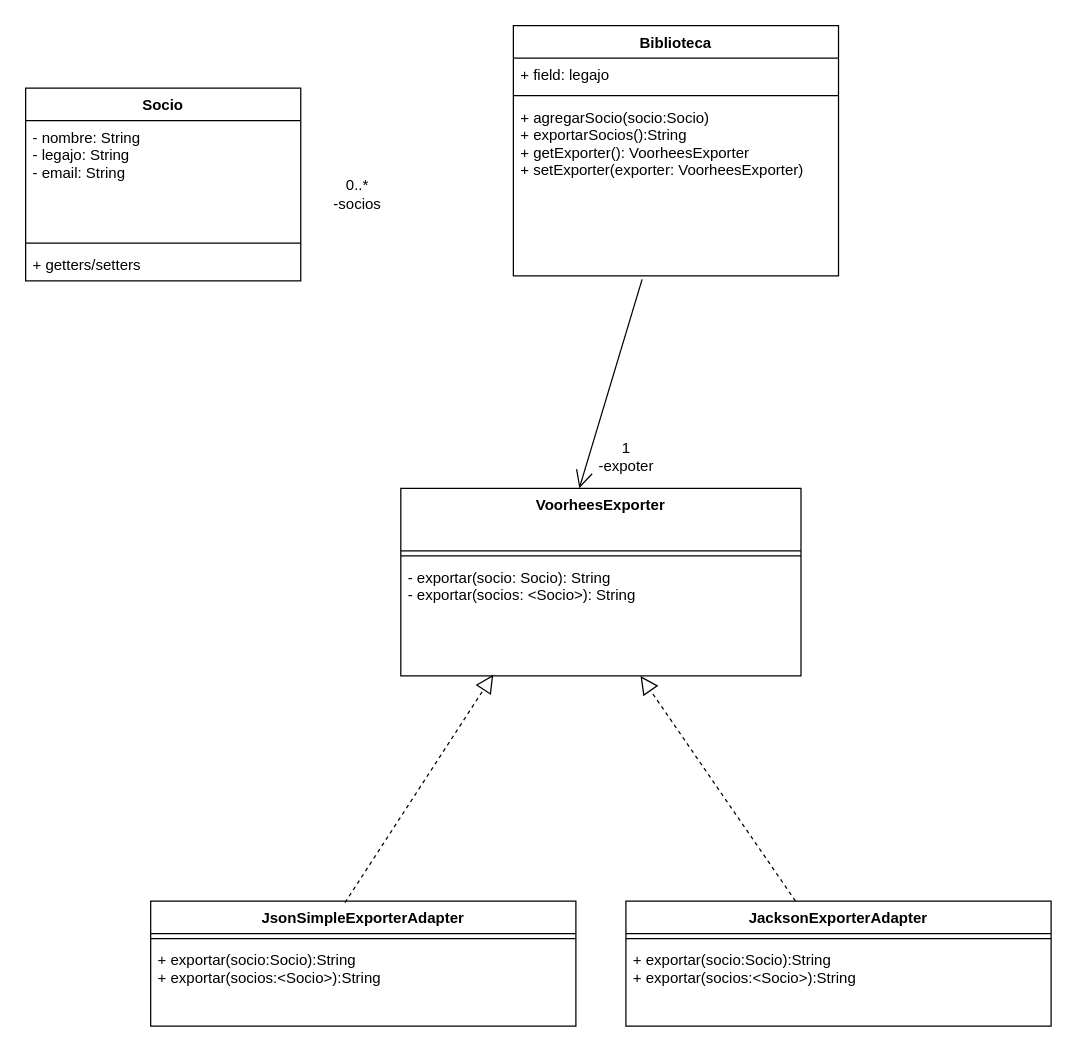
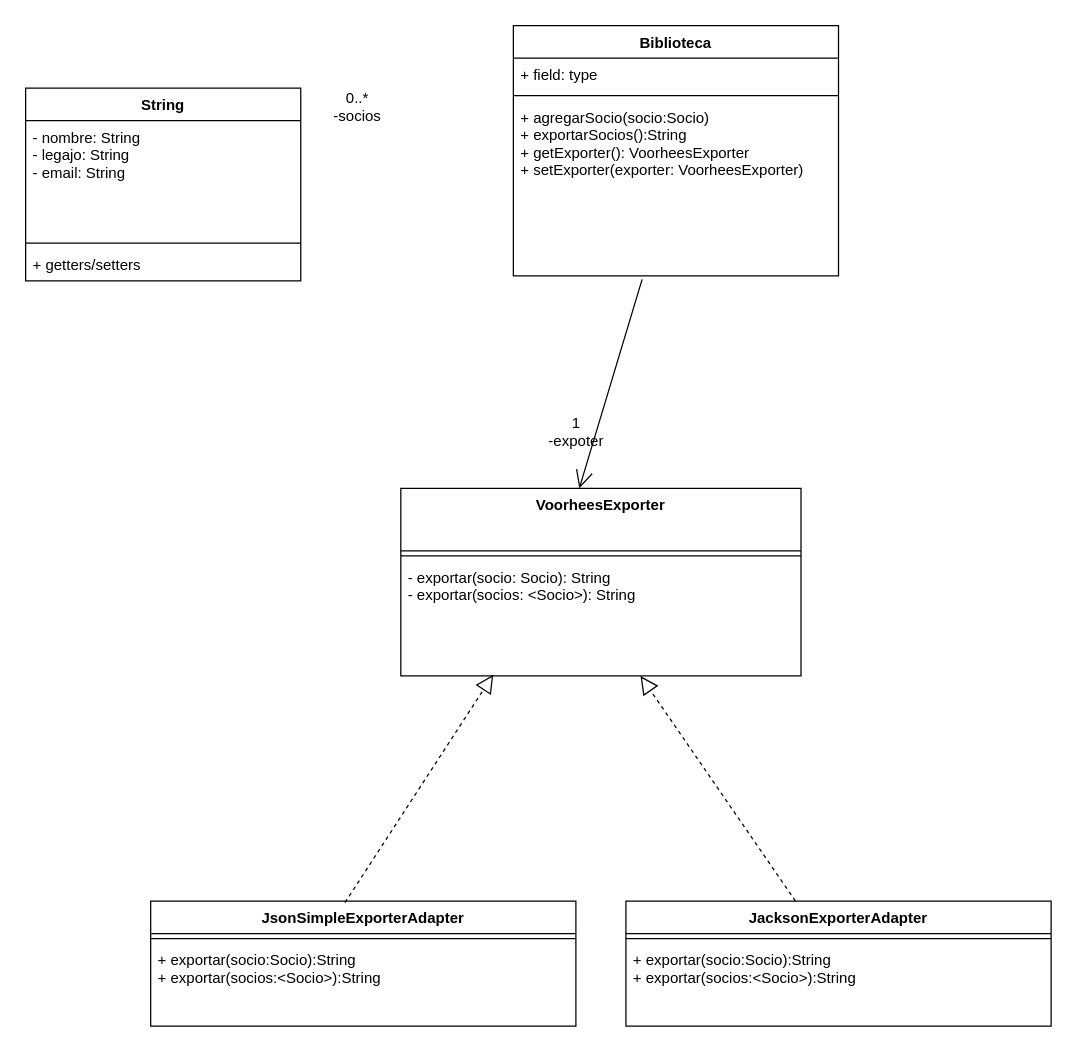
(571, 75) -> (565, 75)
(163, 105) -> (163, 105)
(357, 194) -> (357, 107)
(626, 457) -> (576, 432)
